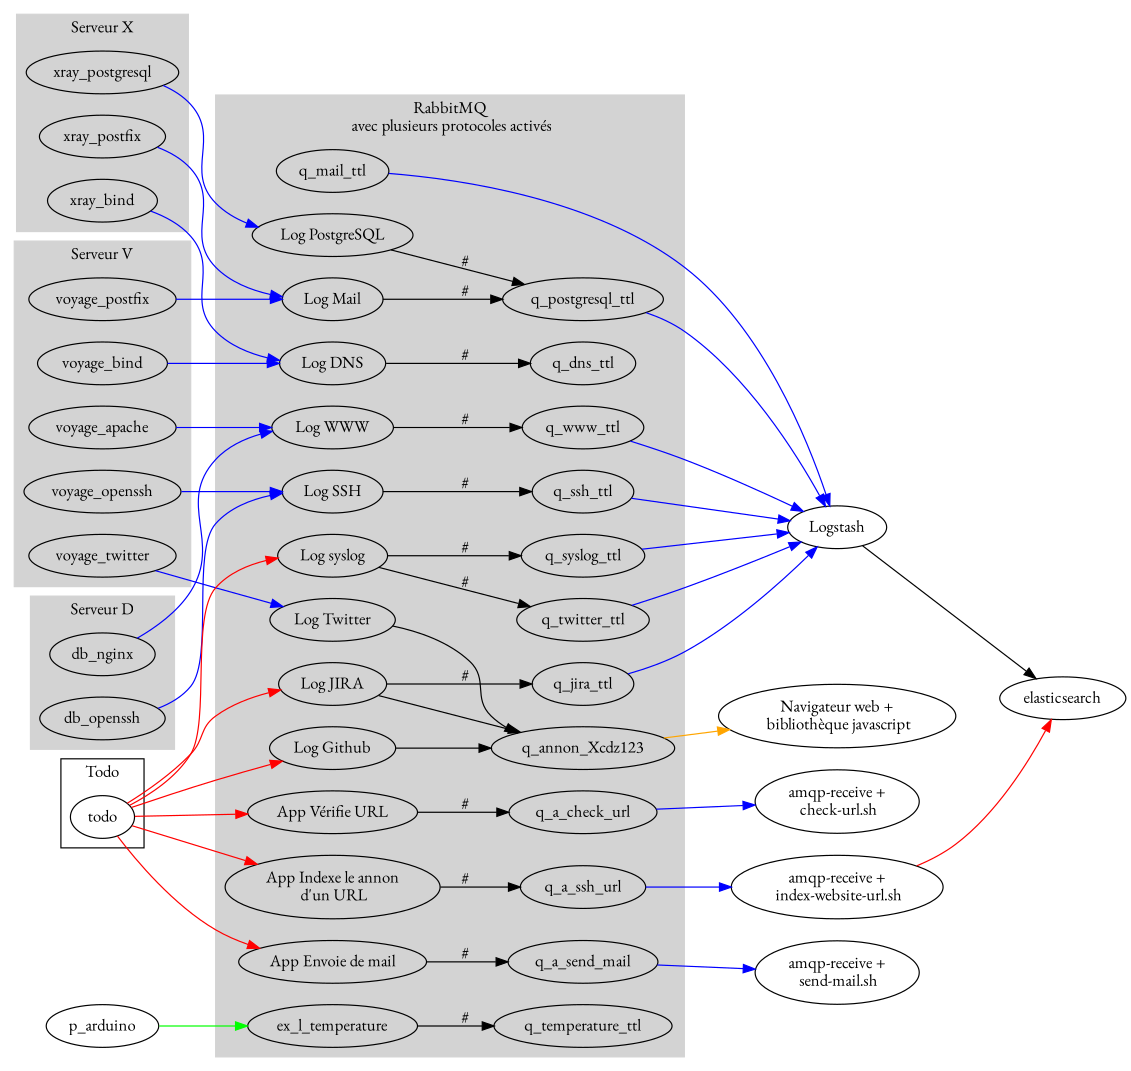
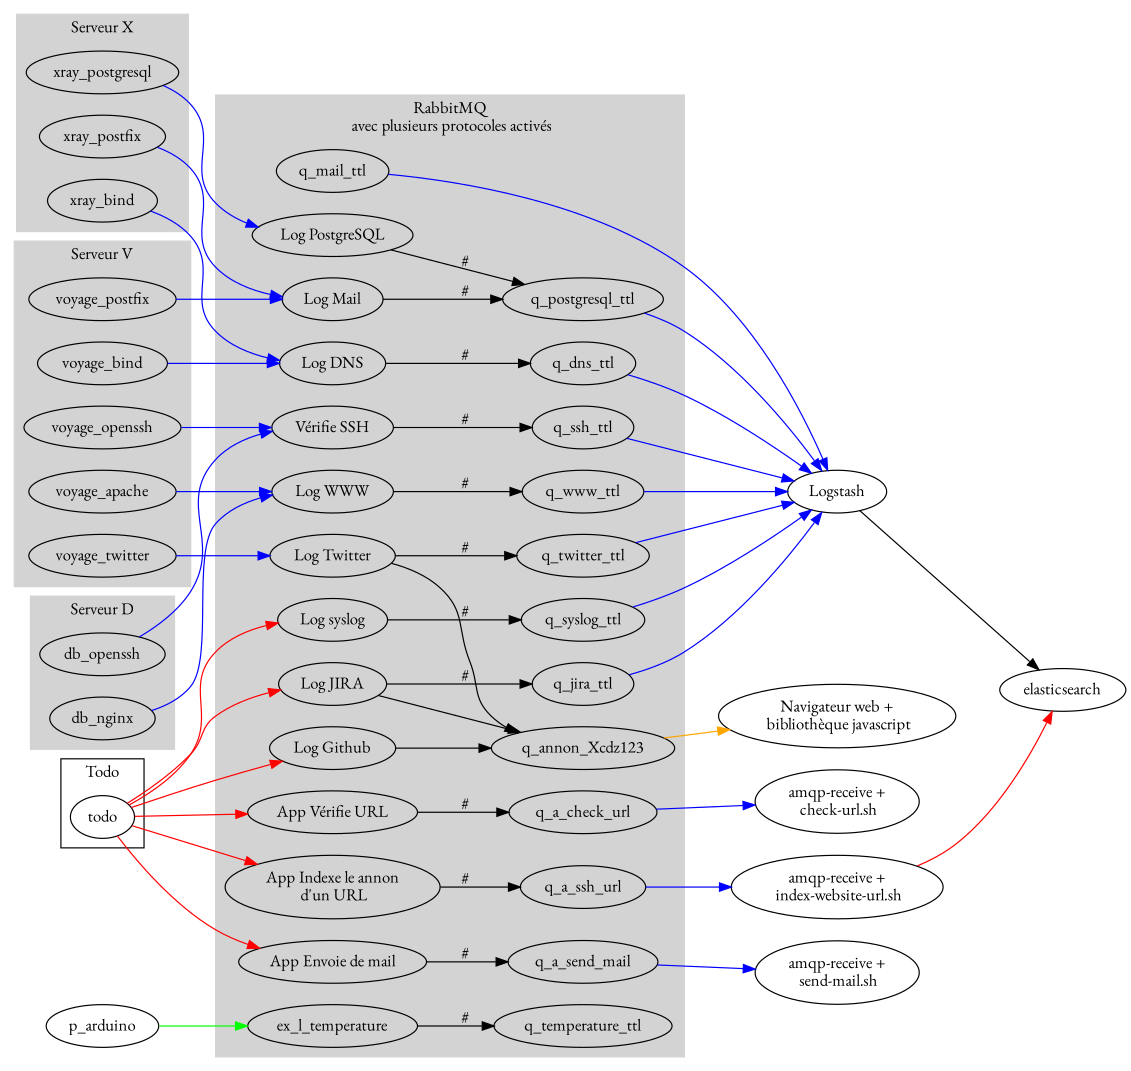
none -> (718, 413)
(333, 492) -> (333, 428)
(449, 585) -> (450, 556)
